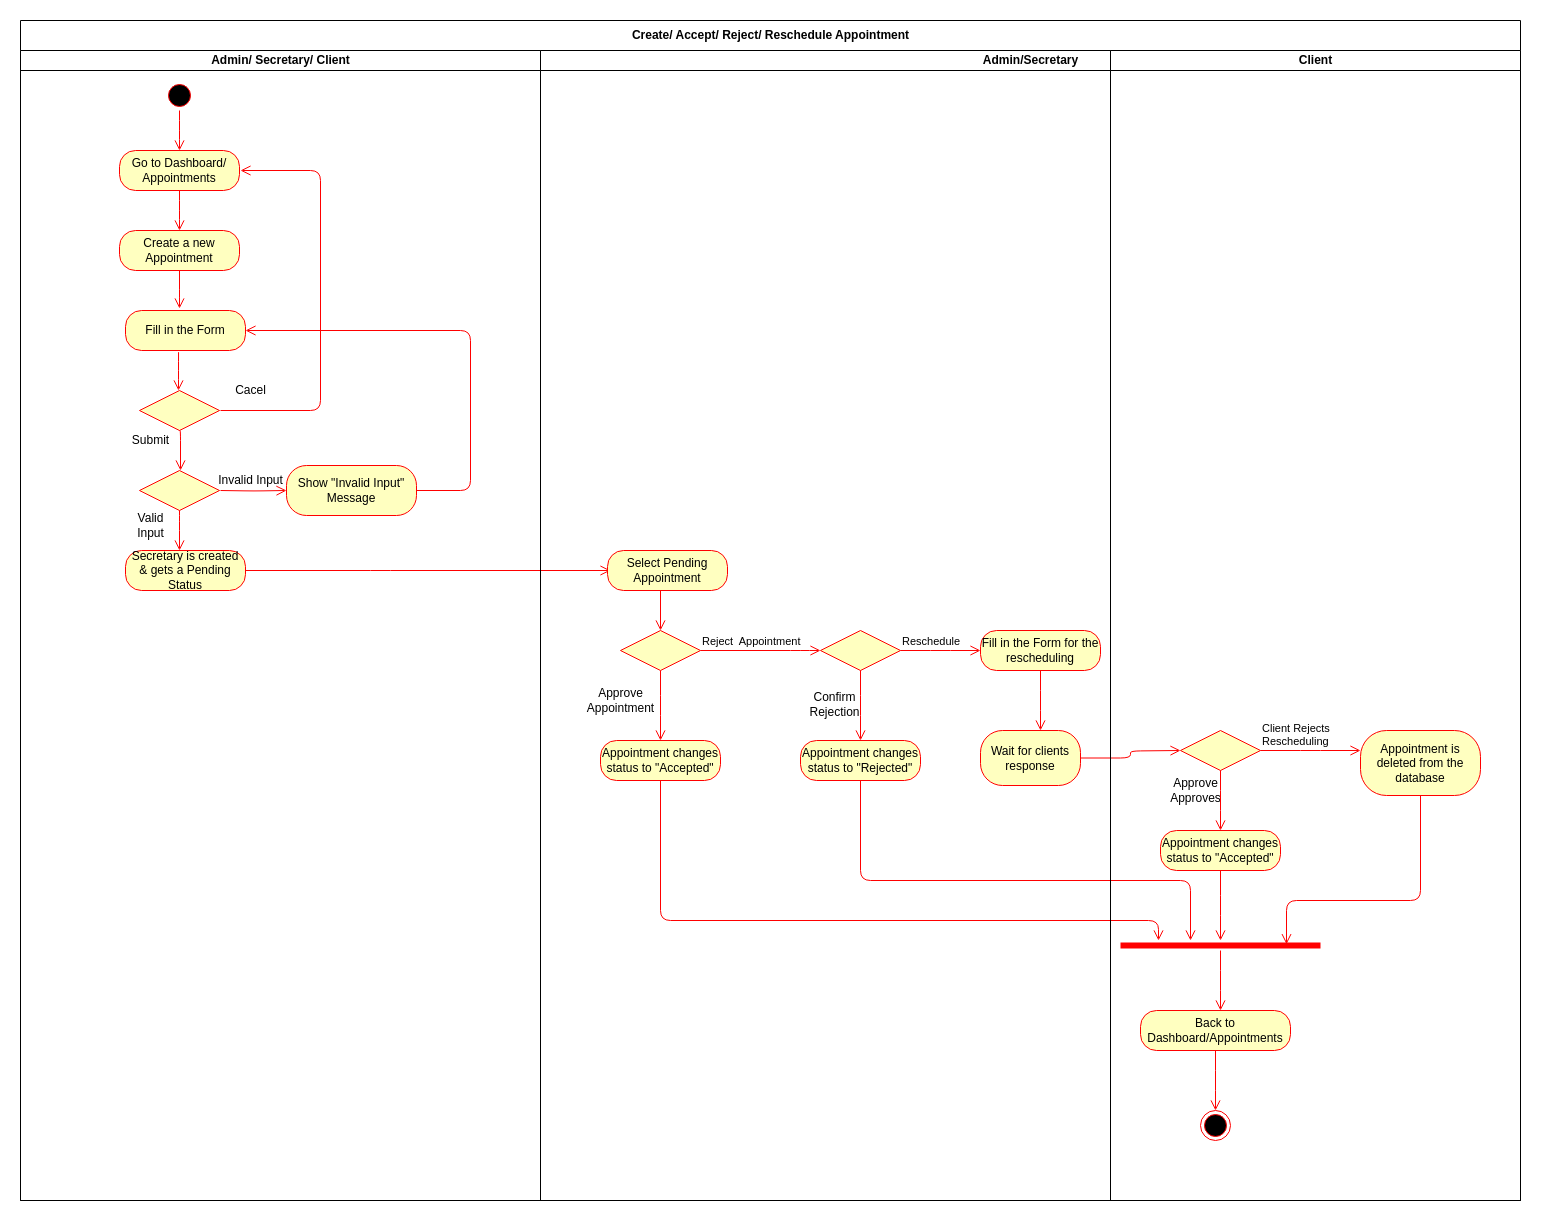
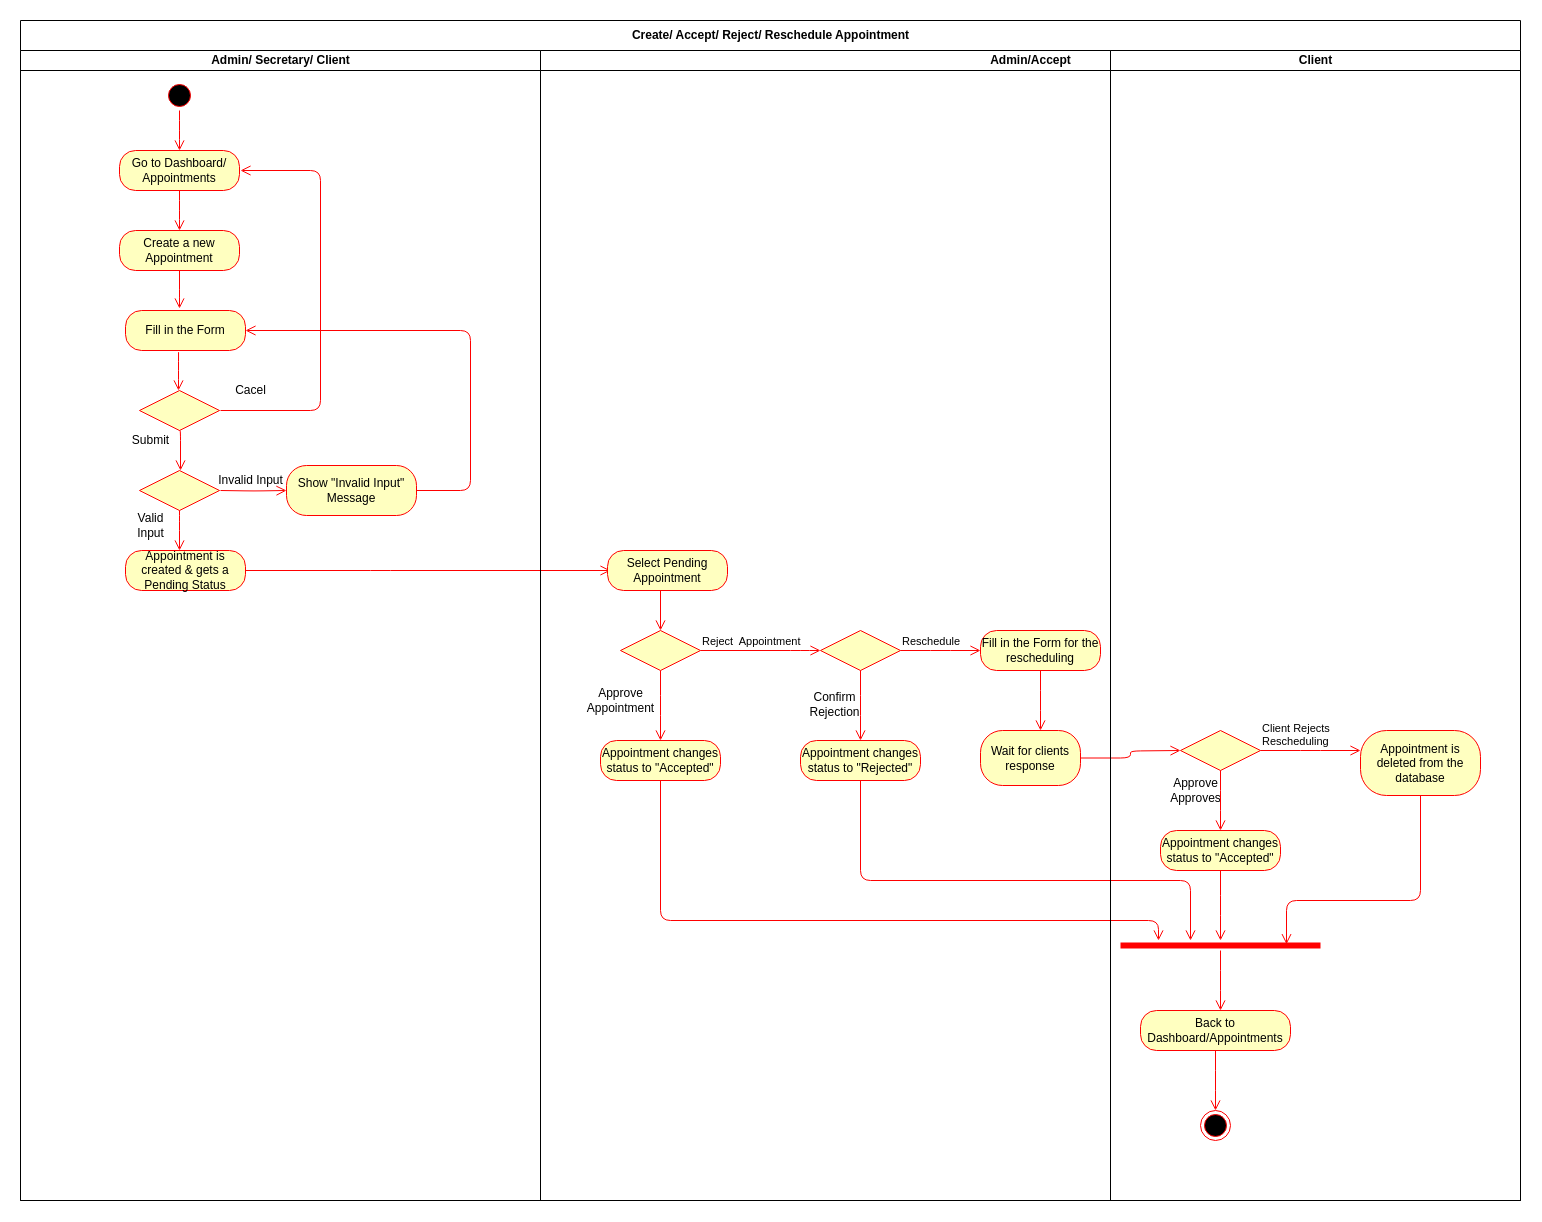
(1031, 61) -> (1031, 61)
(186, 571) -> (186, 571)
